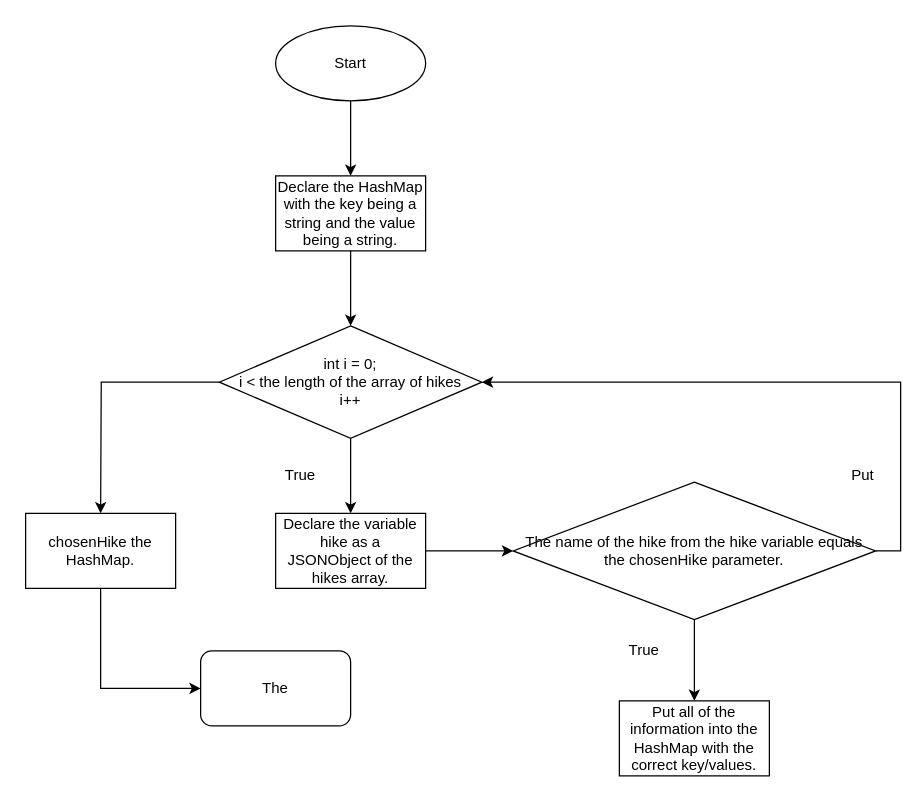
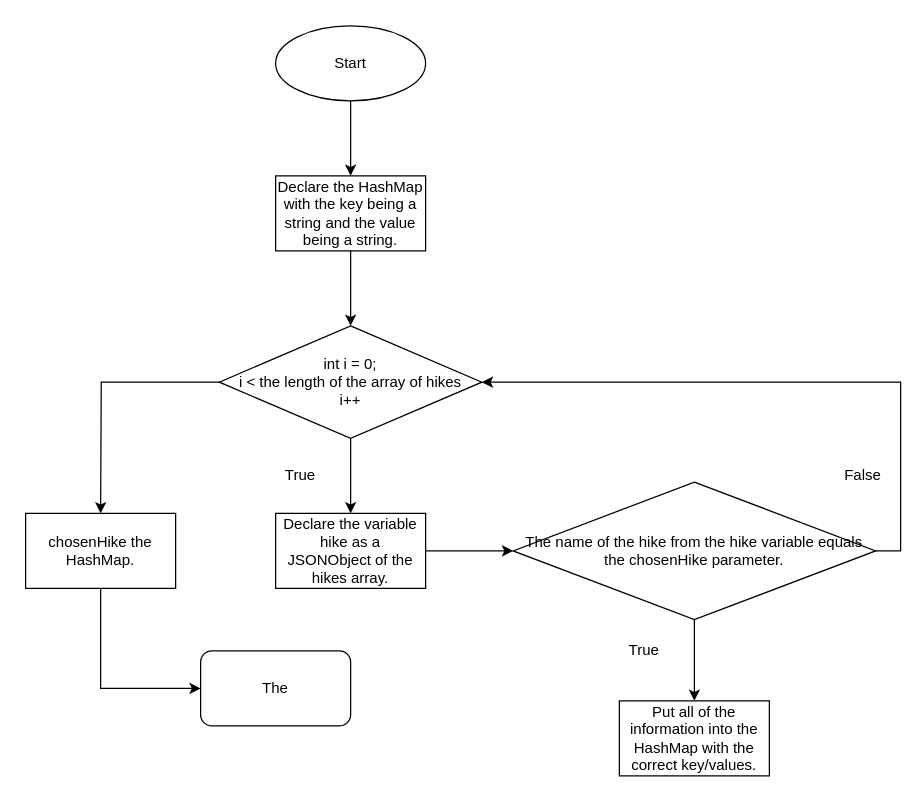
(863, 476) -> (863, 476)
